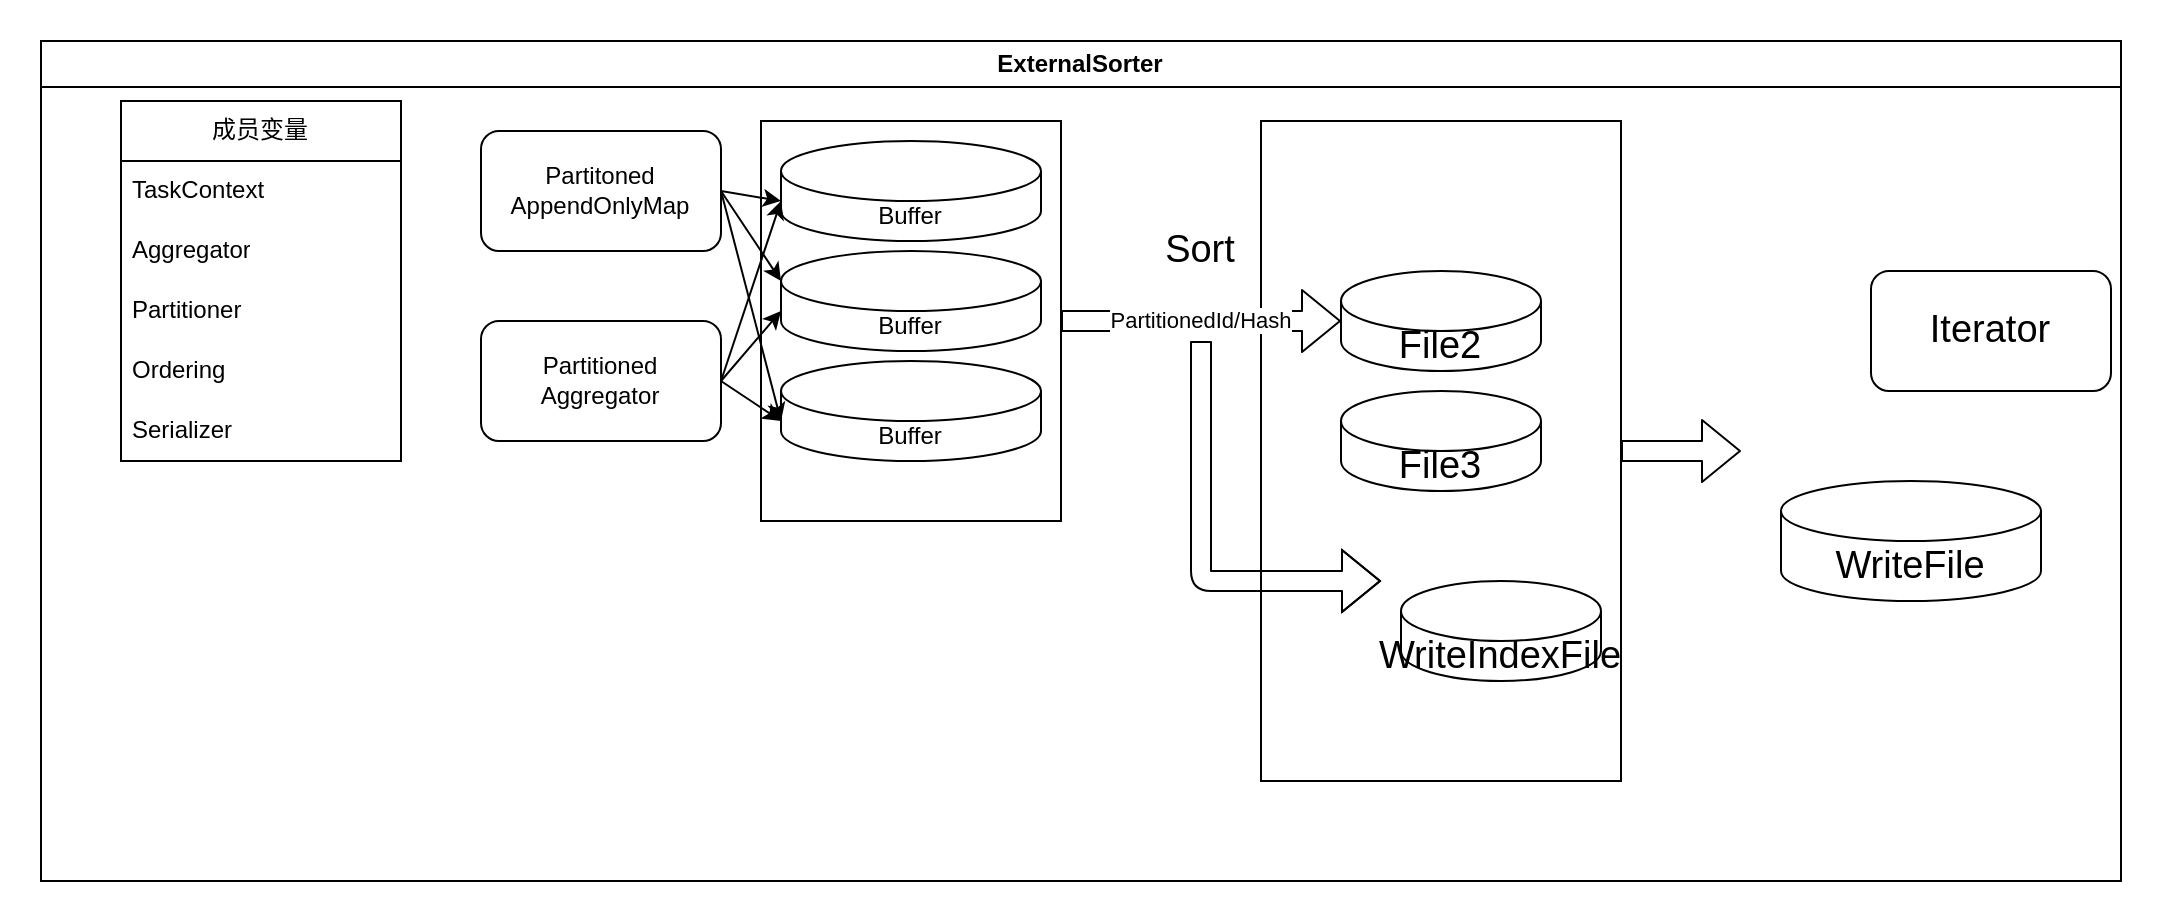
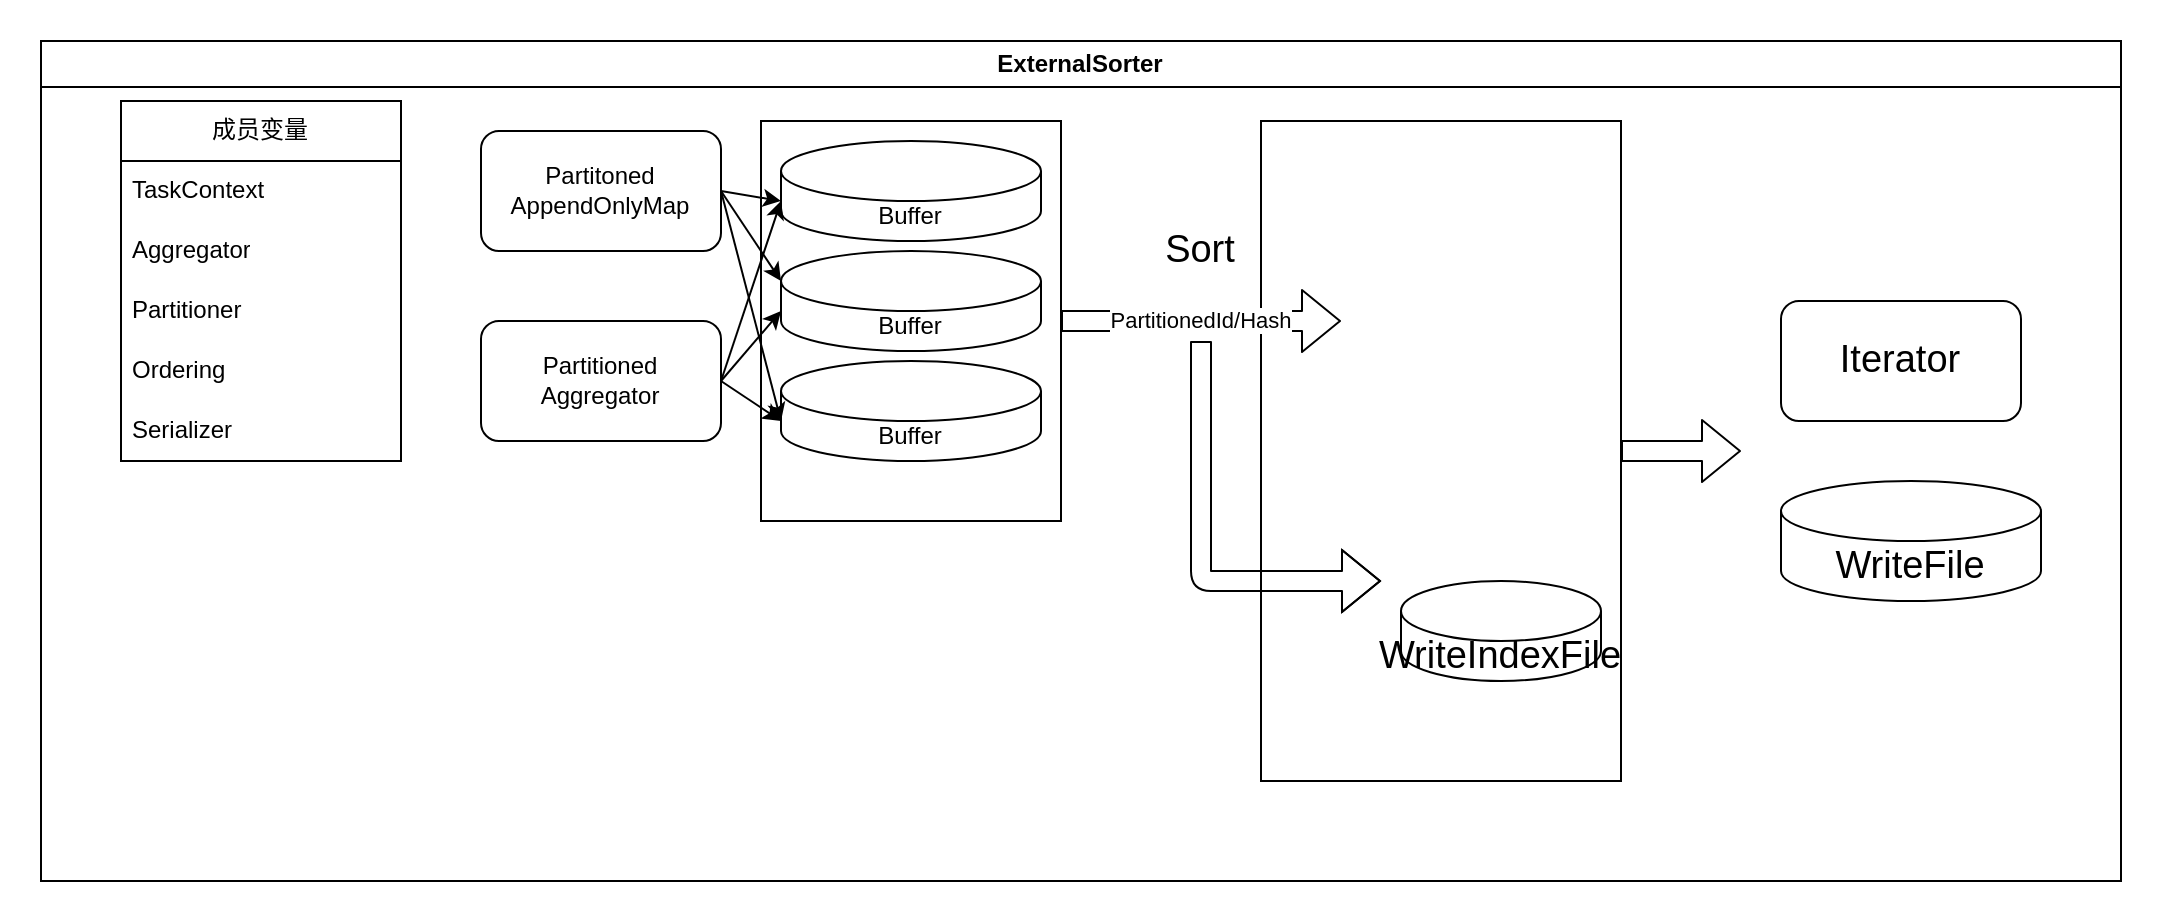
(1441, 321) -> none
(1991, 331) -> (1901, 361)
(1441, 441) -> none
